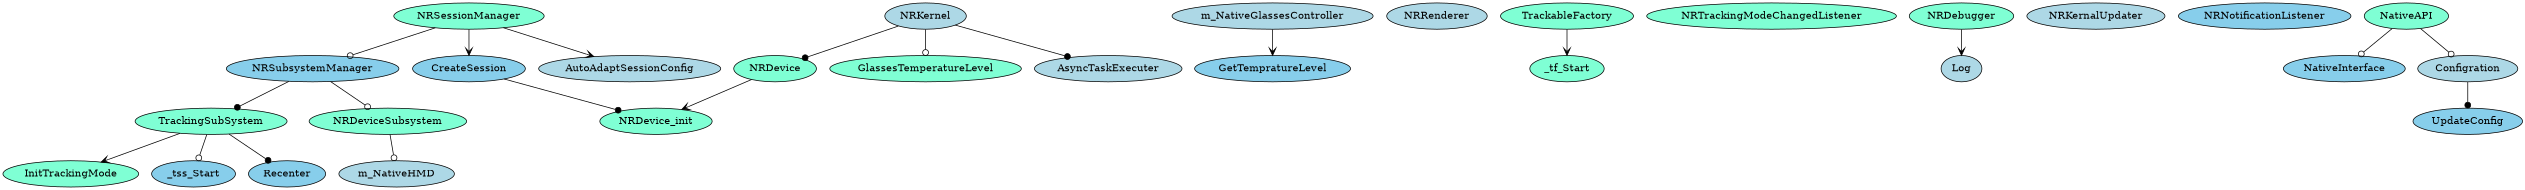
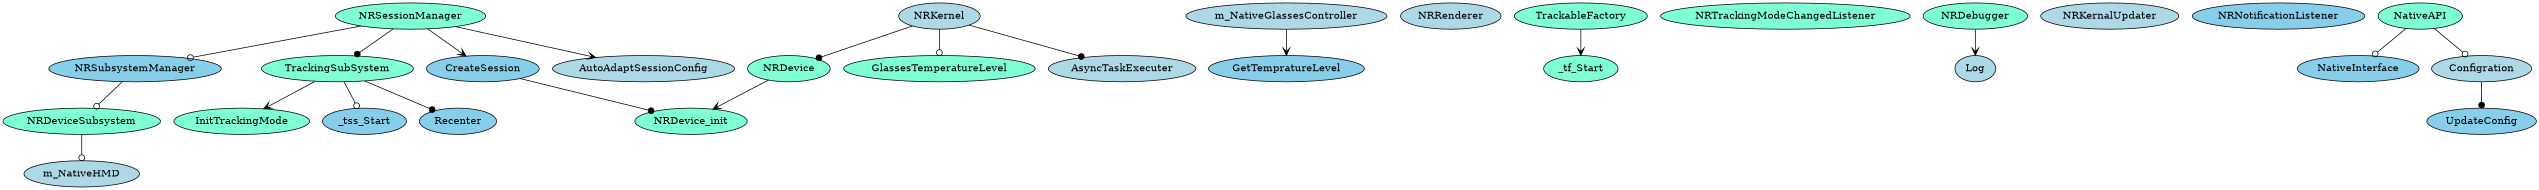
(264, 94) -> (376, 41)
